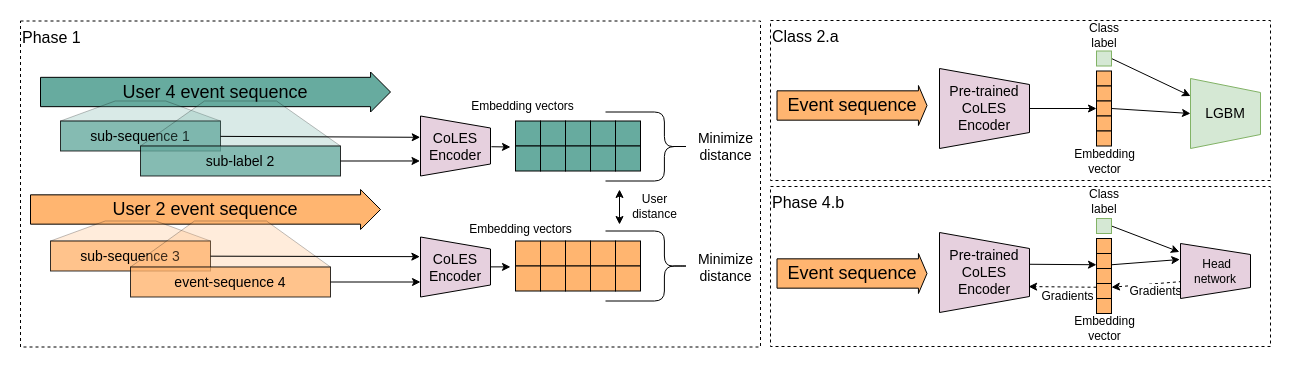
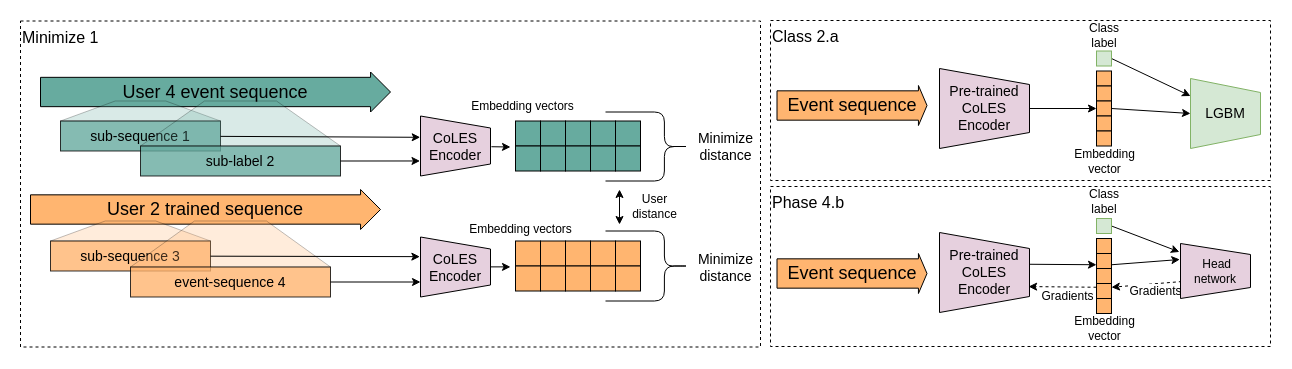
(52, 38) -> (59, 38)
(206, 210) -> (206, 210)
